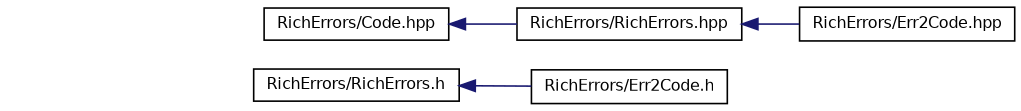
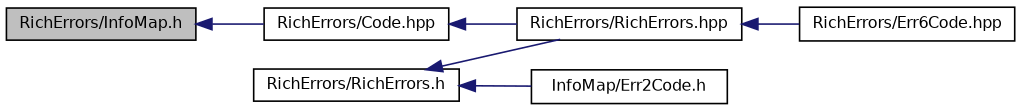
none -> (101, 24)
(907, 24) -> (907, 24)
none -> (501, 53)
(629, 87) -> (629, 87)
